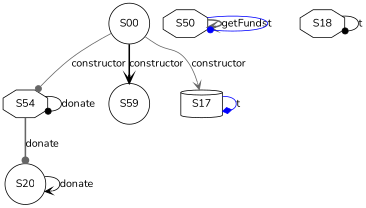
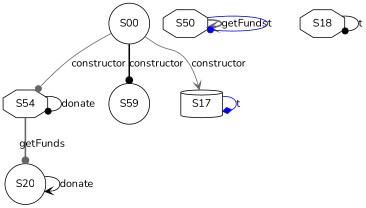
(129, 61) -> (129, 61)
(42, 144) -> (42, 144)
